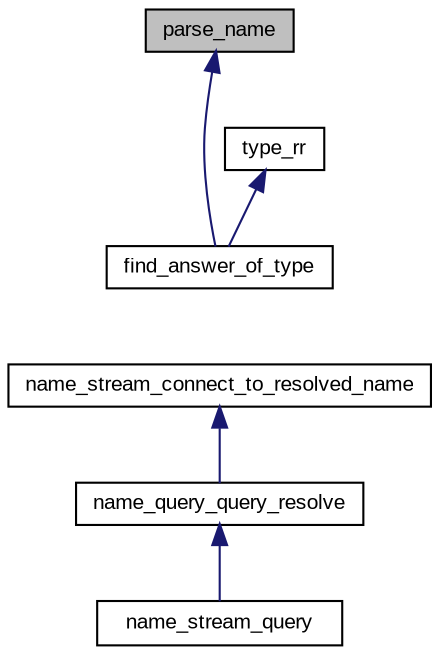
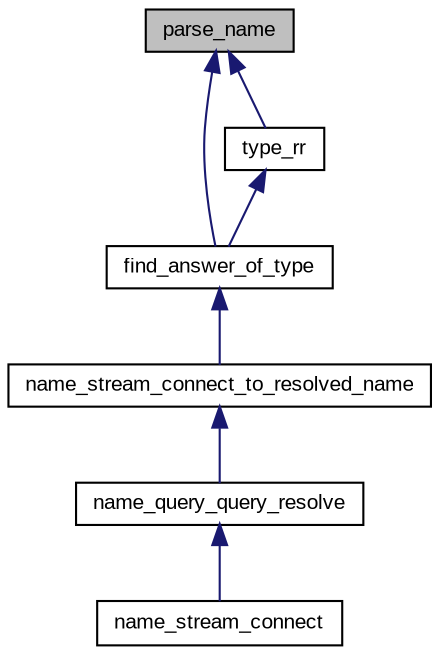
none -> (252, 100)
none -> (220, 337)
(220, 623) -> (220, 623)
